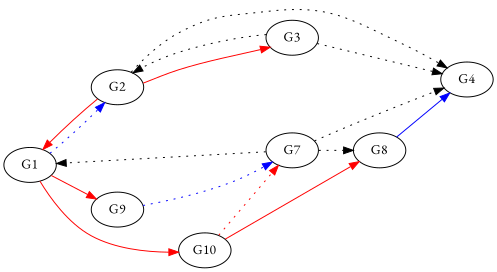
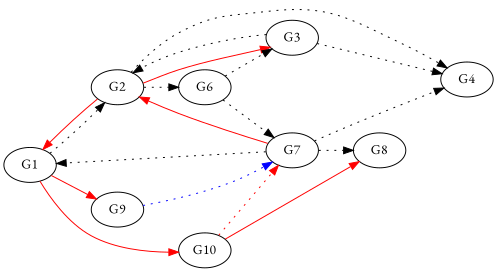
none -> (205, 87)
(419, 118) -> none
none -> (208, 124)
(74, 132) -> (74, 132)
